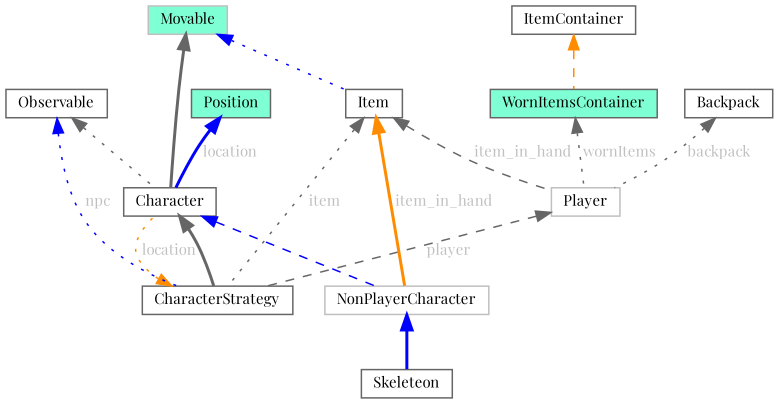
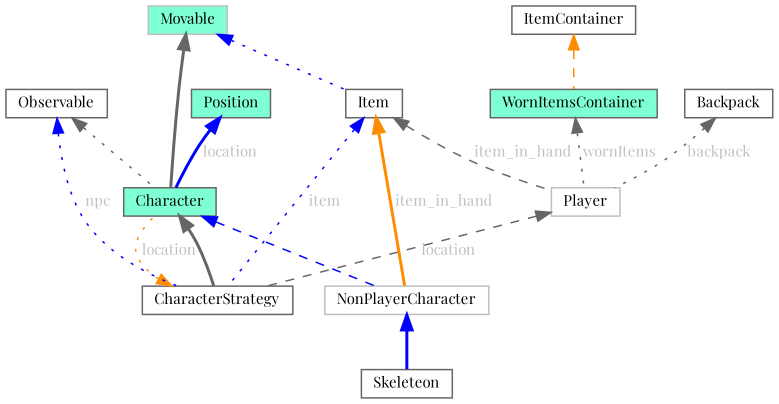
(170, 202) -> (170, 202)
(291, 208) -> (291, 208)
(447, 251) -> (447, 251)
